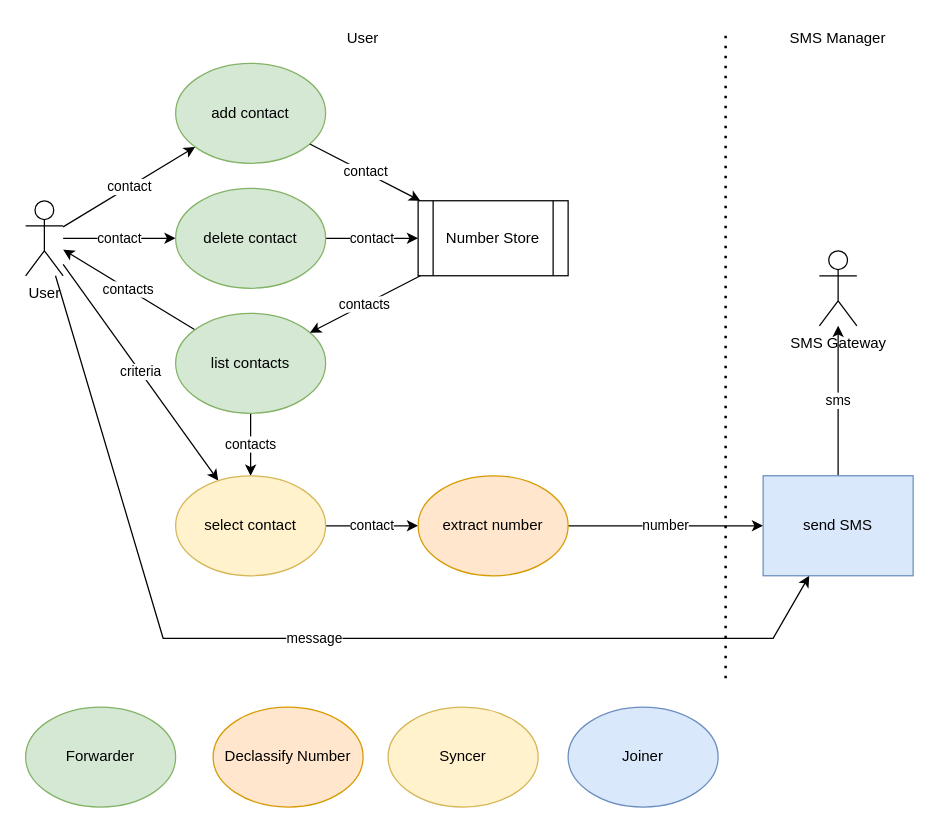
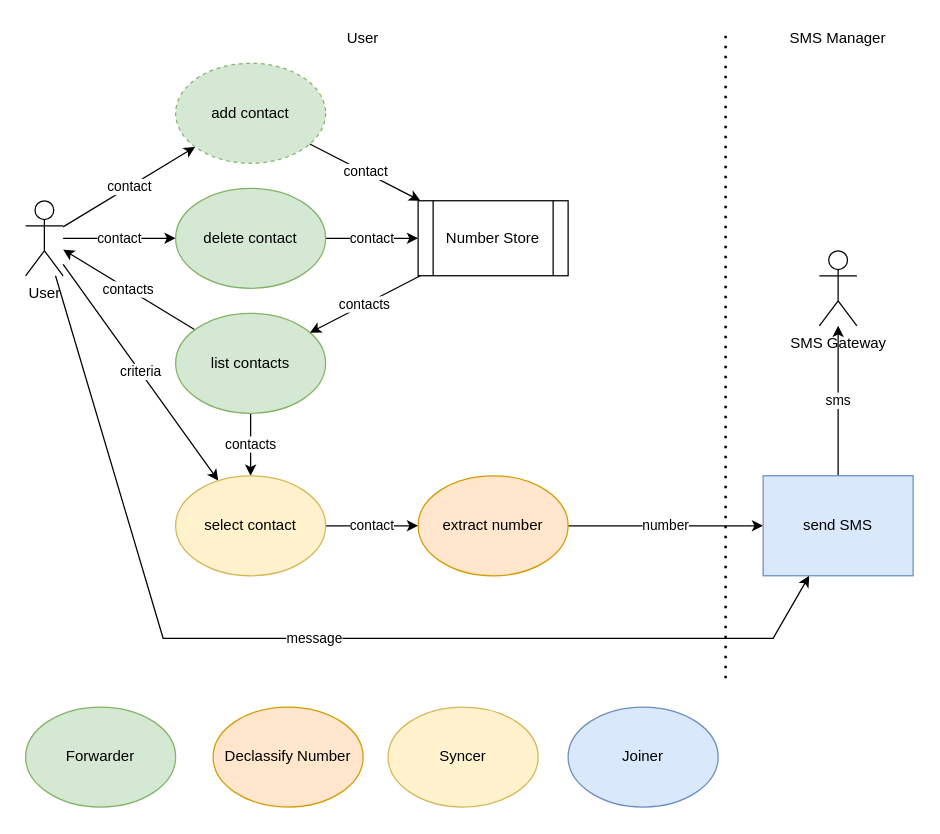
(251, 113) -> (251, 113)
